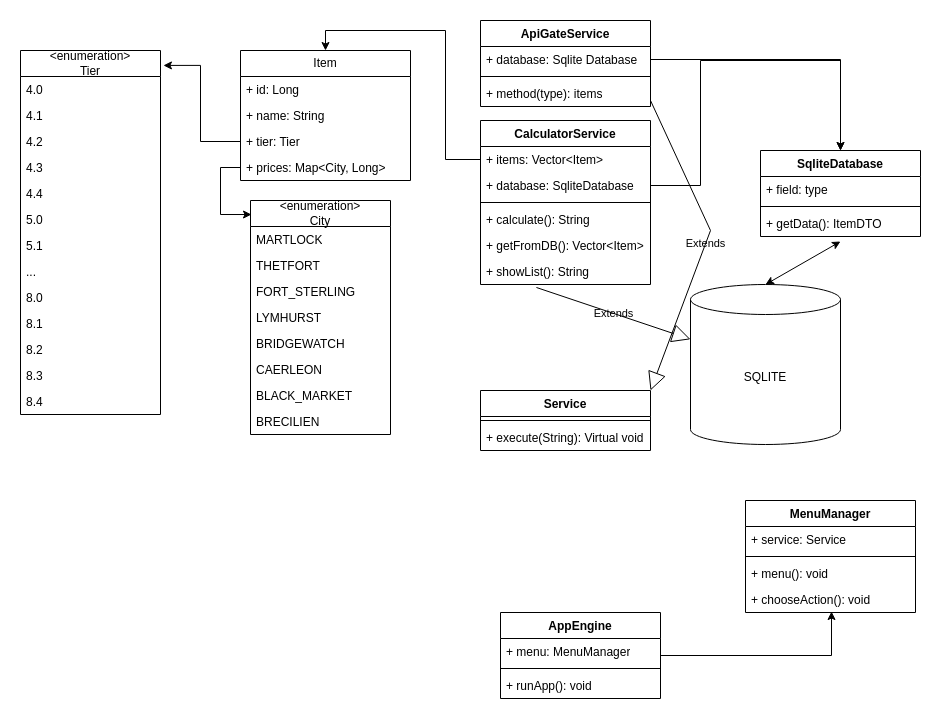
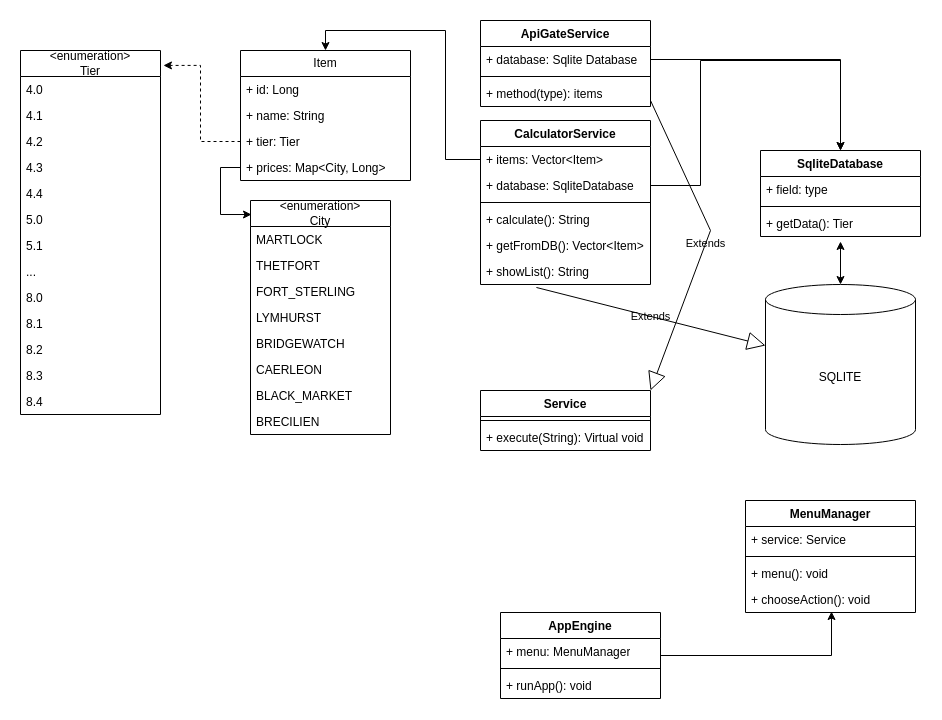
(201, 108) -> (201, 108)
(829, 225) -> (817, 225)
(766, 365) -> (841, 365)
